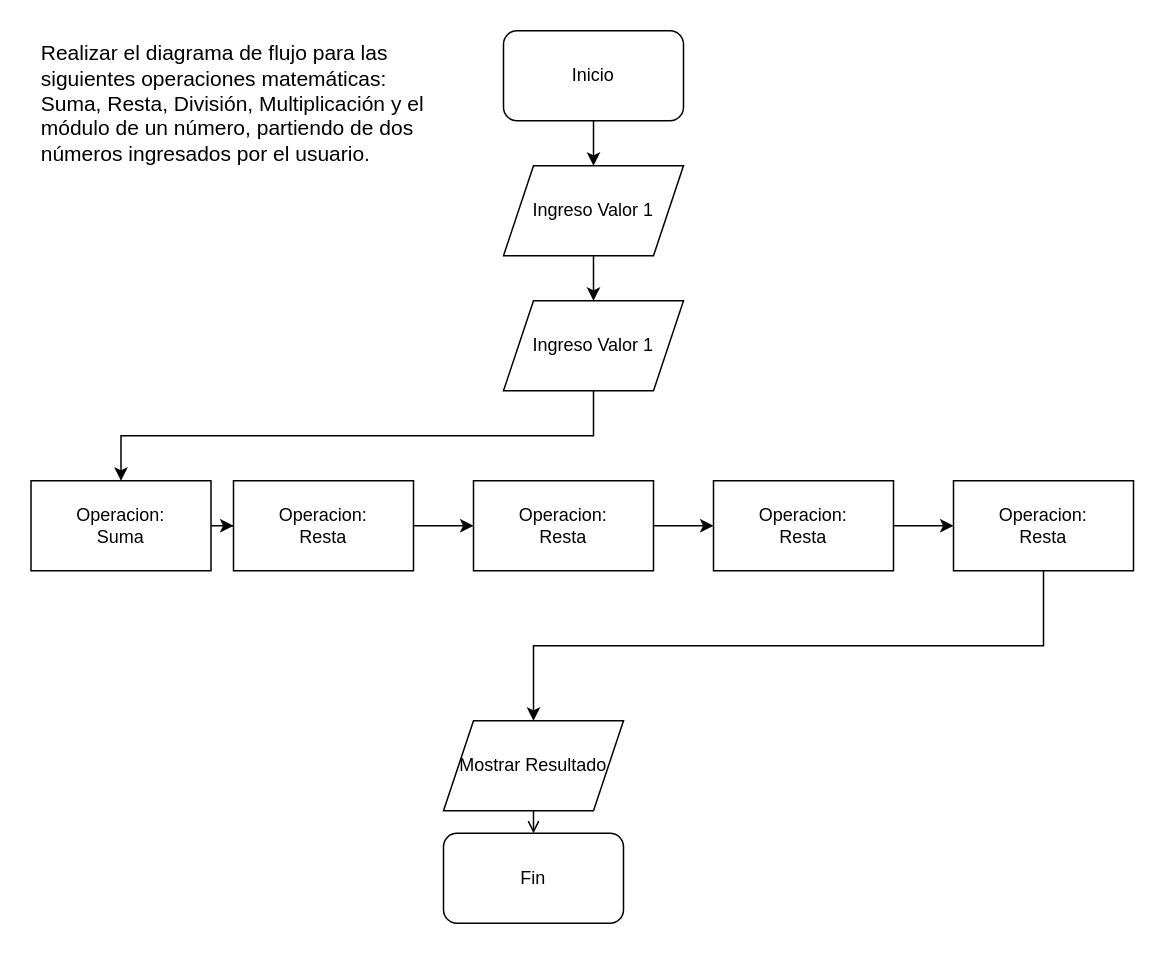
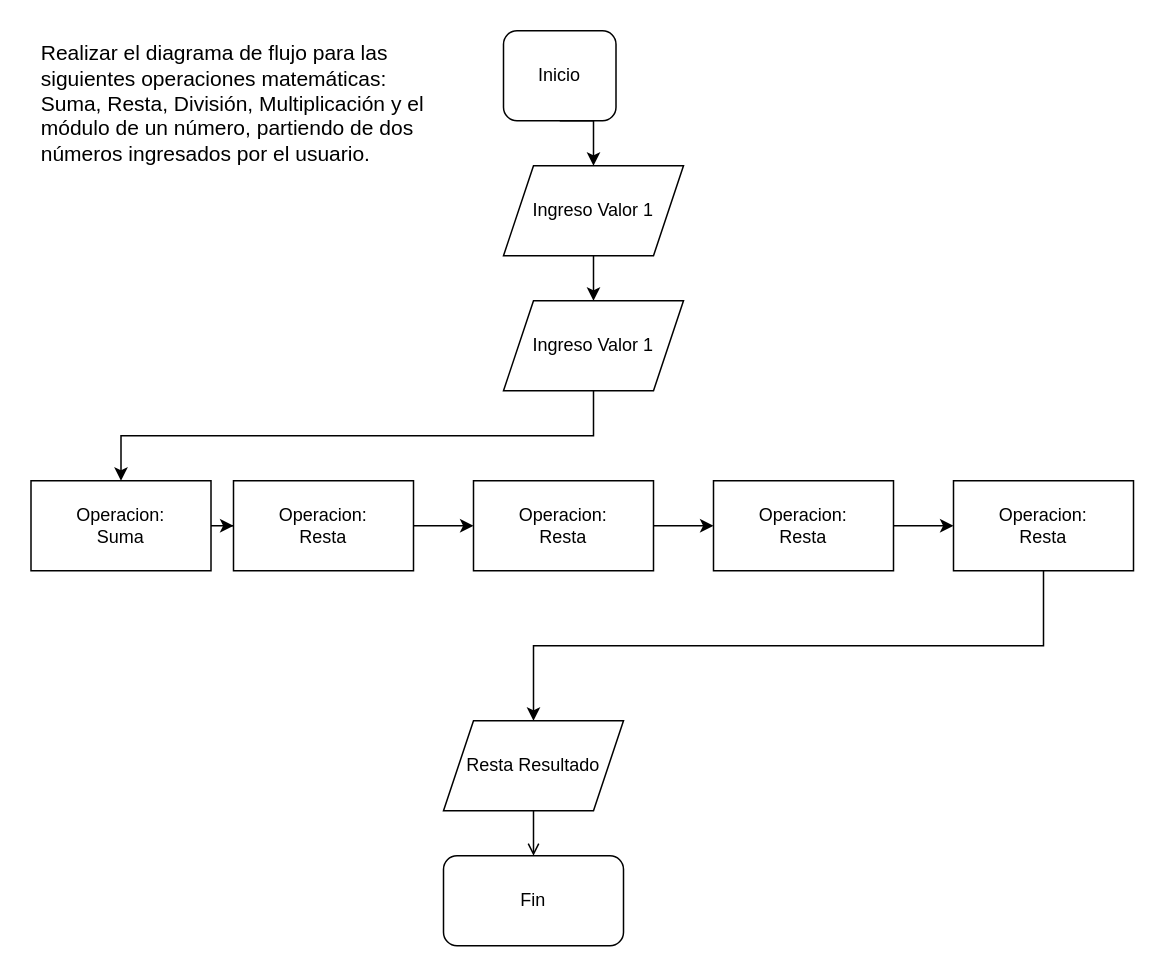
(593, 76) -> (560, 76)
(533, 766) -> (533, 766)
(533, 878) -> (533, 901)
